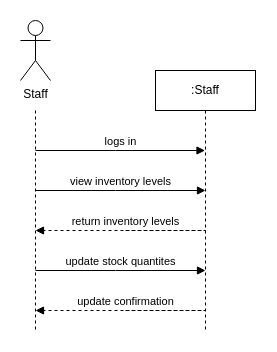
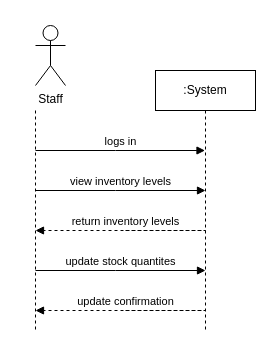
(36, 51) -> (51, 56)
(206, 91) -> (206, 91)
